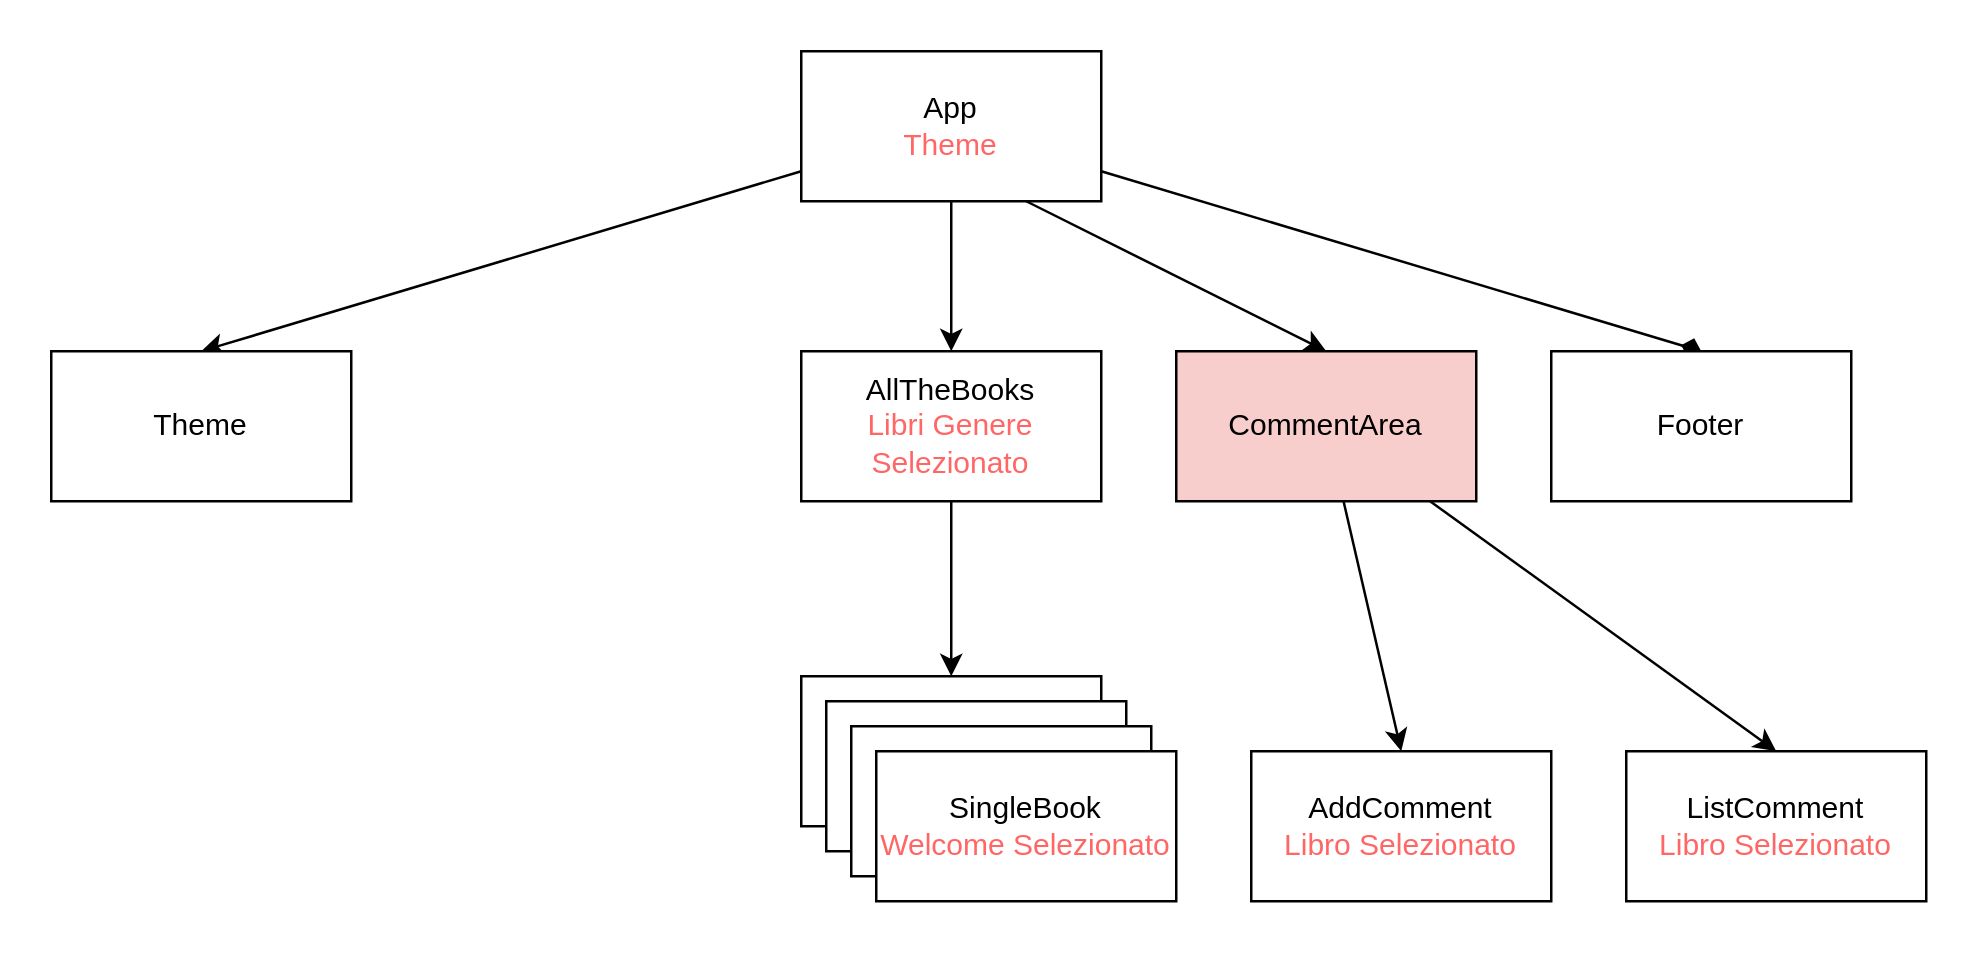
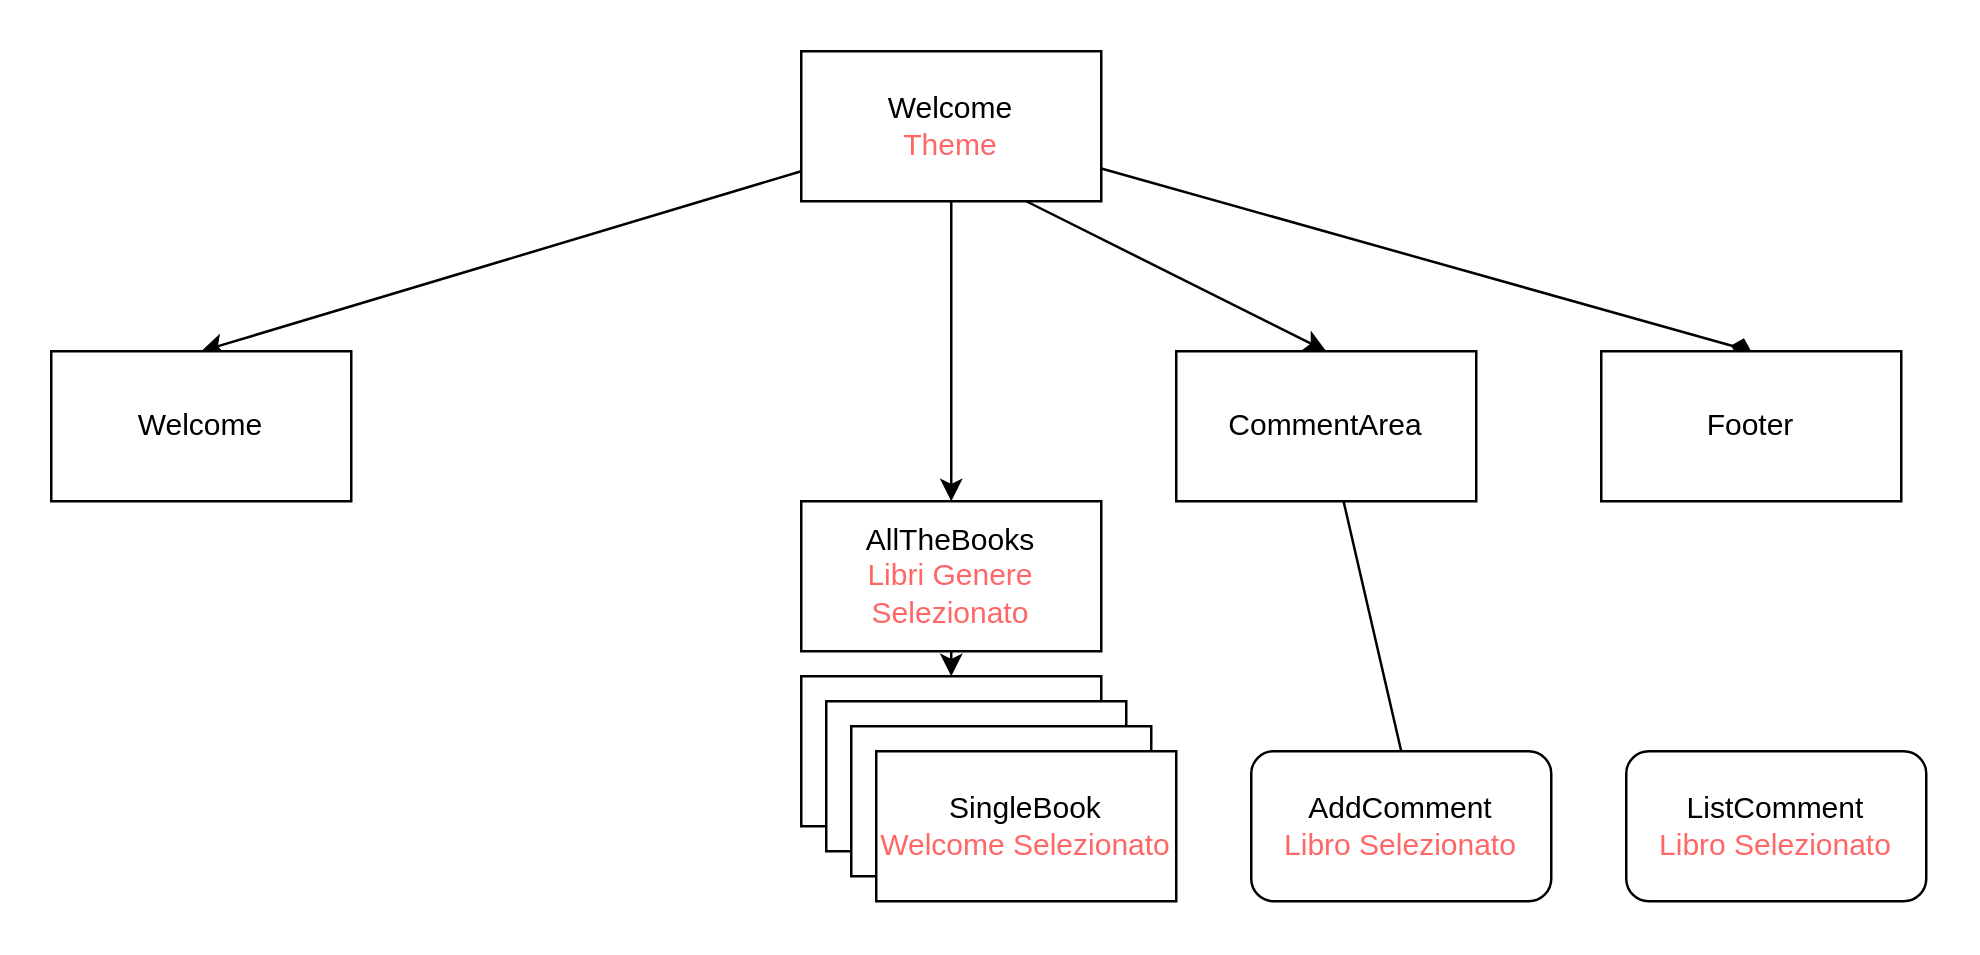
(951, 126) -> (951, 126)
(201, 426) -> (201, 426)
(951, 426) -> (951, 576)
(1326, 426) -> (1326, 426)
(1701, 426) -> (1751, 426)
(1596, 621) -> none
(1397, 733) -> (1399, 740)
(1401, 826) -> (1401, 826)
(1776, 826) -> (1776, 826)
